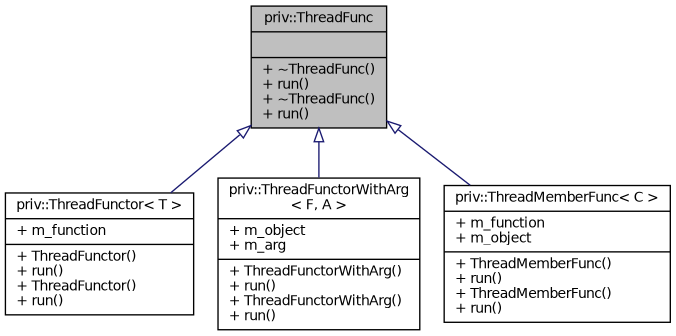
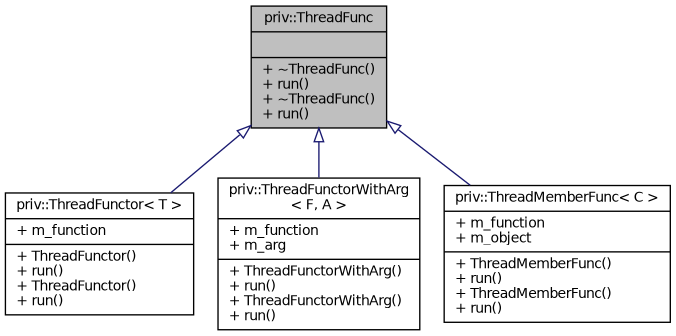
(267, 231) -> (274, 231)
